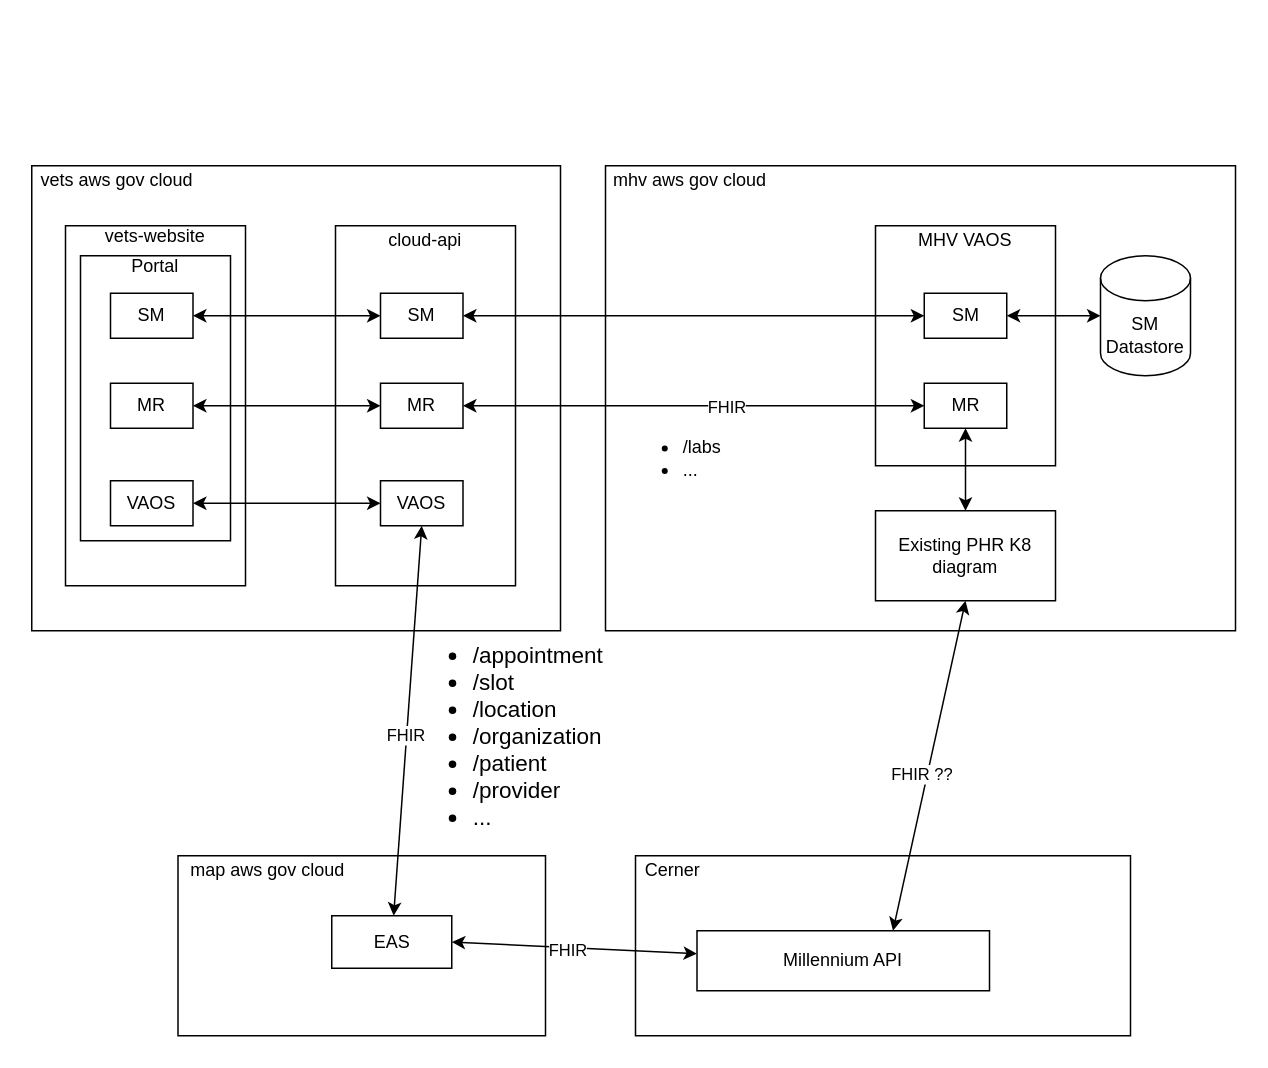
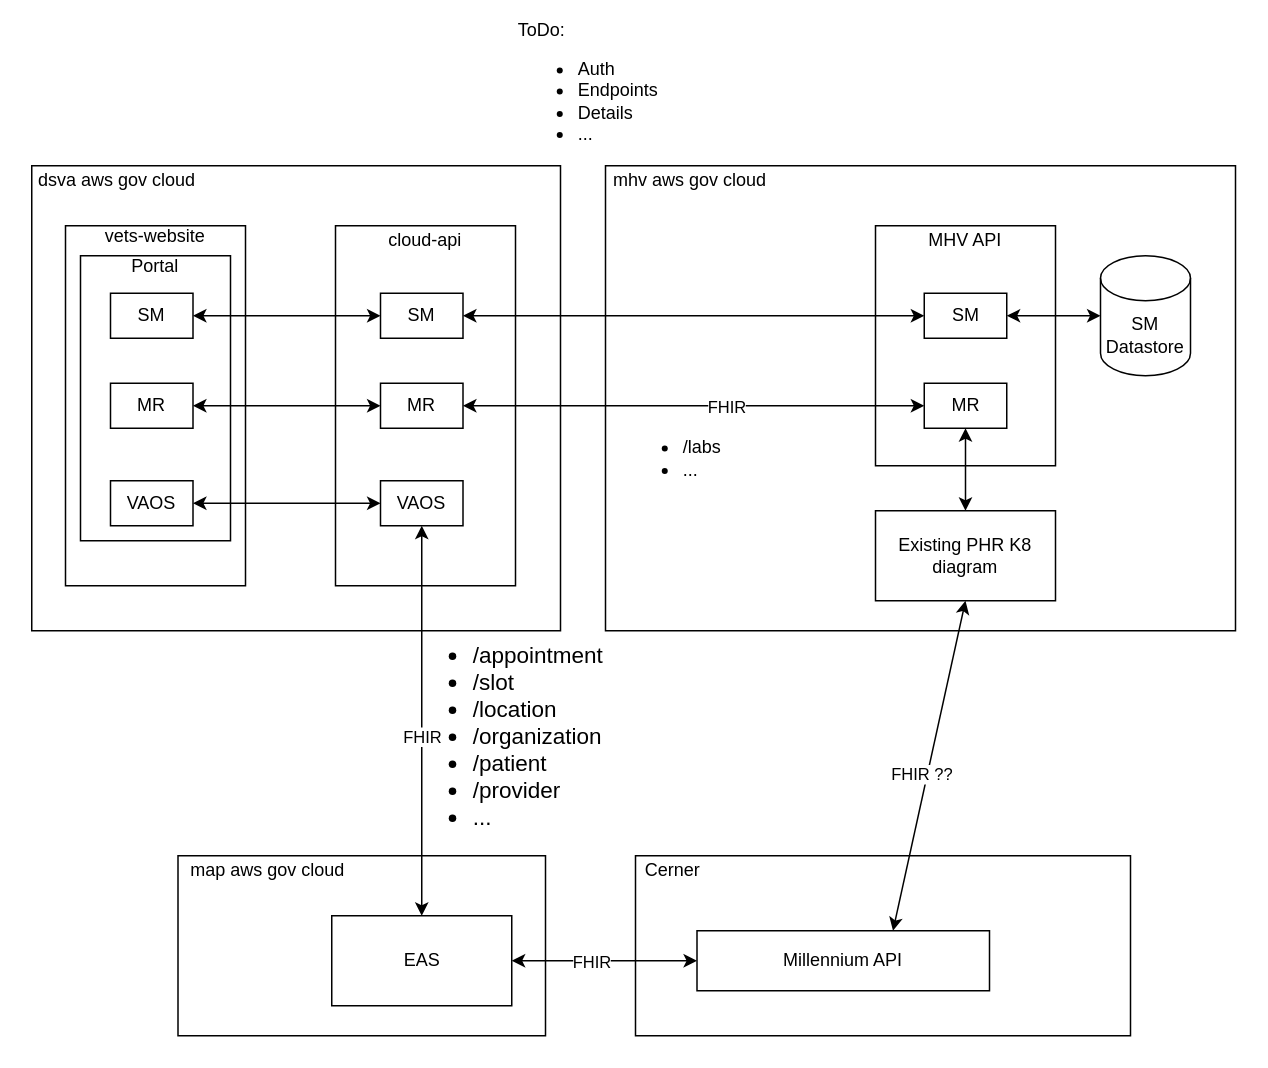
none -> (718, 91)
(117, 181) -> (117, 181)
(965, 241) -> (965, 241)
(392, 942) -> (422, 961)
